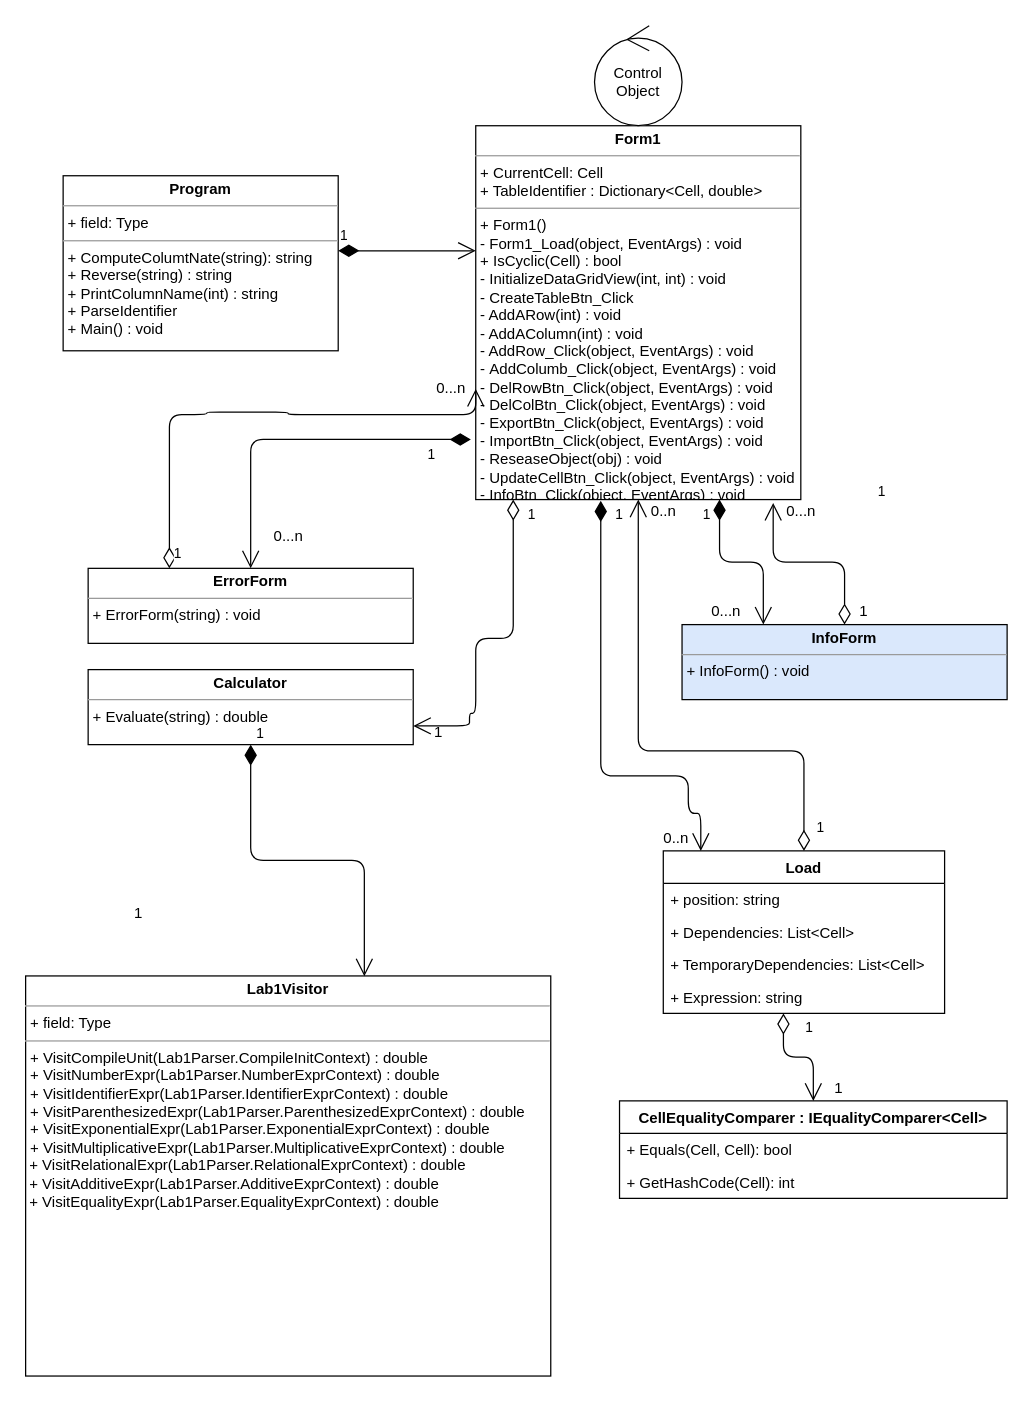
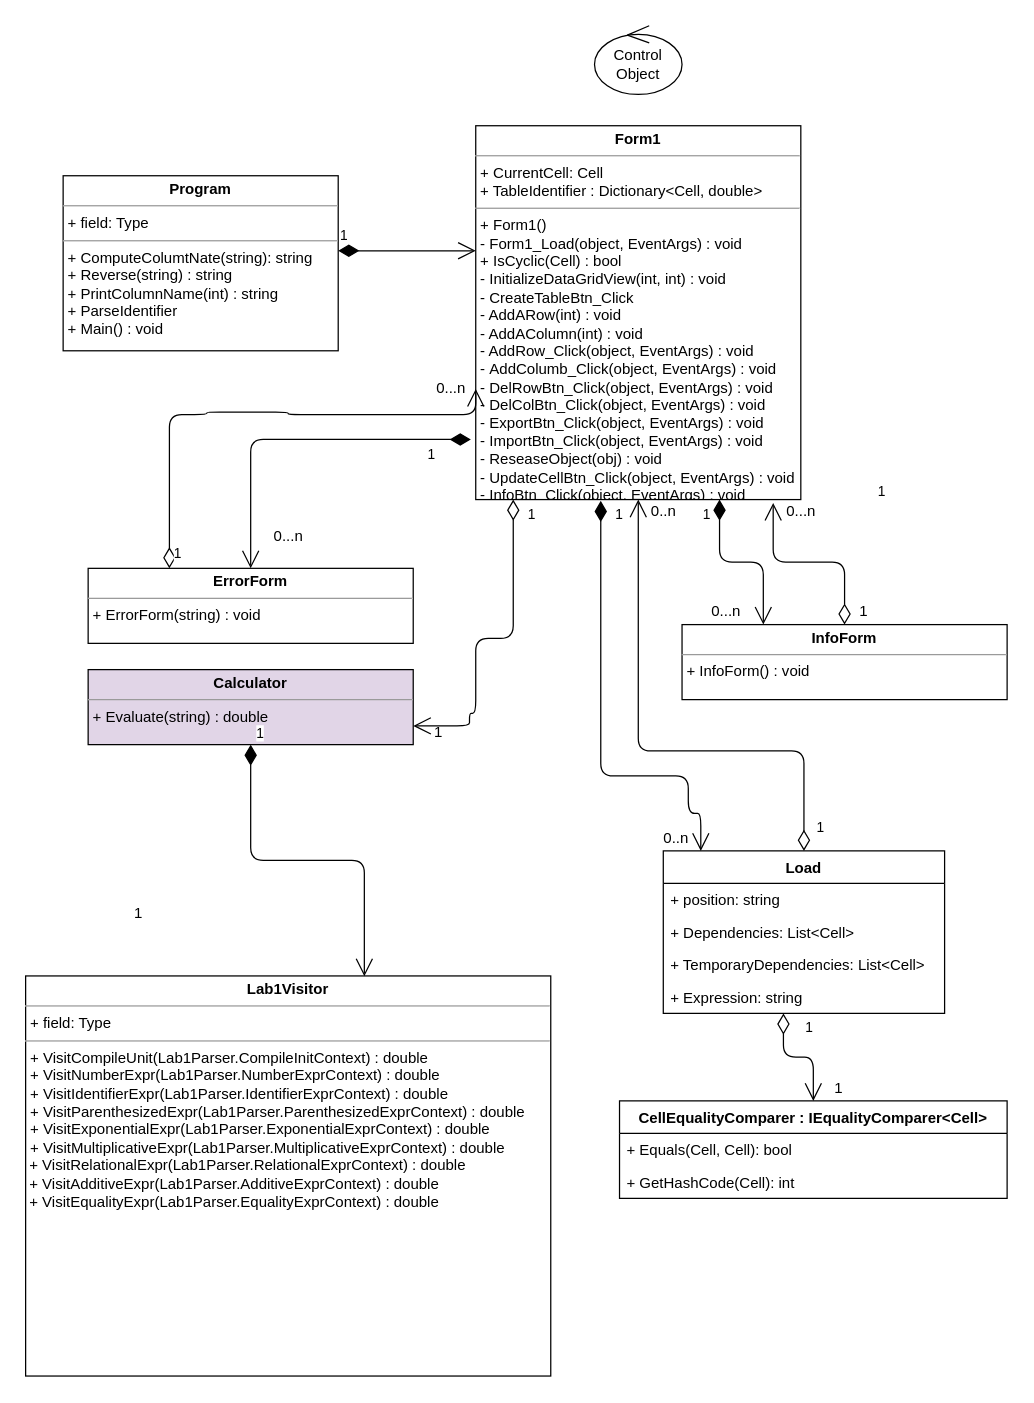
(638, 76) -> (638, 60)
(844, 662) -> (844, 662)
(251, 707) -> (251, 707)
